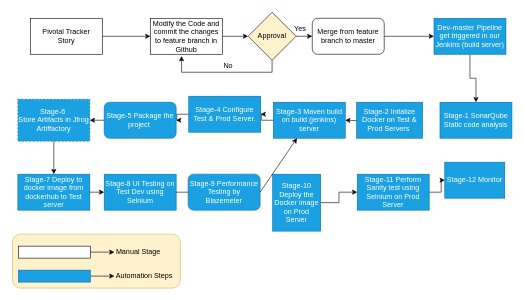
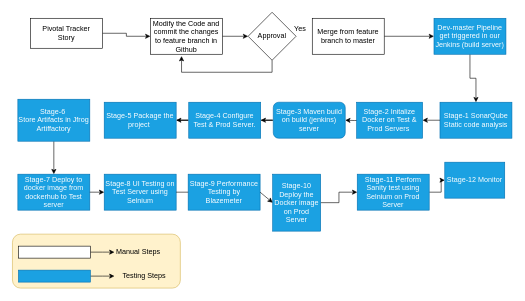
(66, 36) -> (66, 33)
(272, 36) -> (272, 36)
(306, 36) -> none
(348, 36) -> (348, 36)
(228, 66) -> none
(225, 114) -> (225, 120)
(54, 120) -> (54, 120)
(95, 120) -> none
(140, 120) -> (140, 120)
(309, 120) -> (309, 120)
none -> (428, 120)
(277, 167) -> (265, 196)
(140, 192) -> (140, 192)
(224, 192) -> (224, 192)
(138, 252) -> (138, 252)
(144, 276) -> (144, 276)
